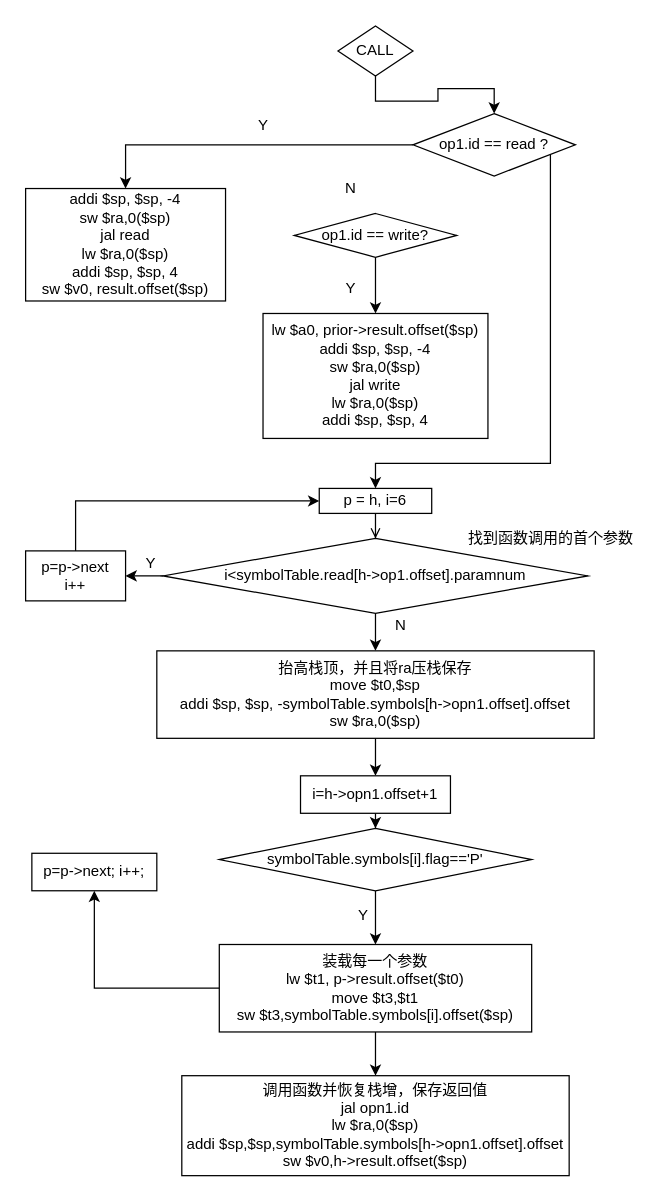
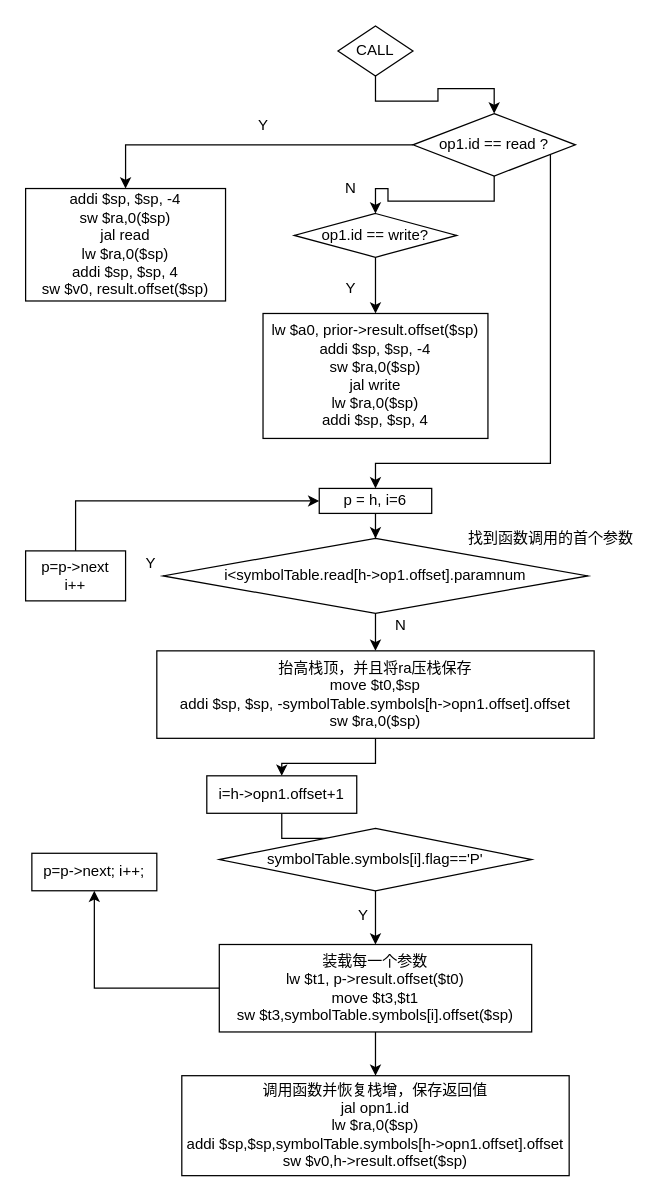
none -> (433, 201)
(376, 530) -> (376, 528)
(140, 576) -> none
(376, 794) -> (282, 794)
